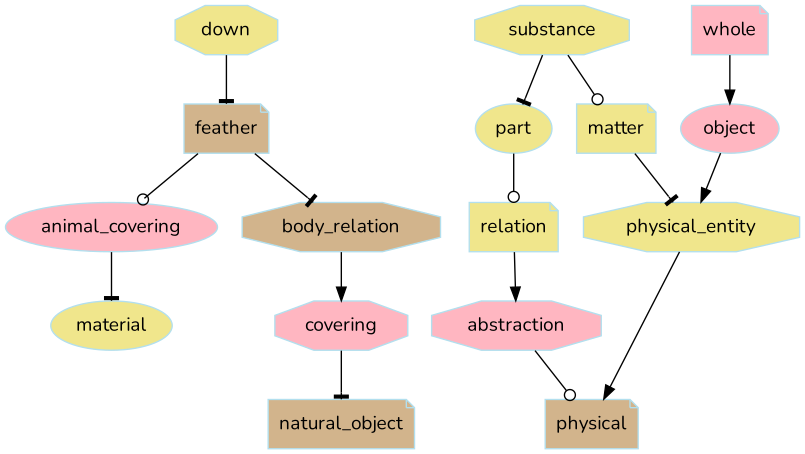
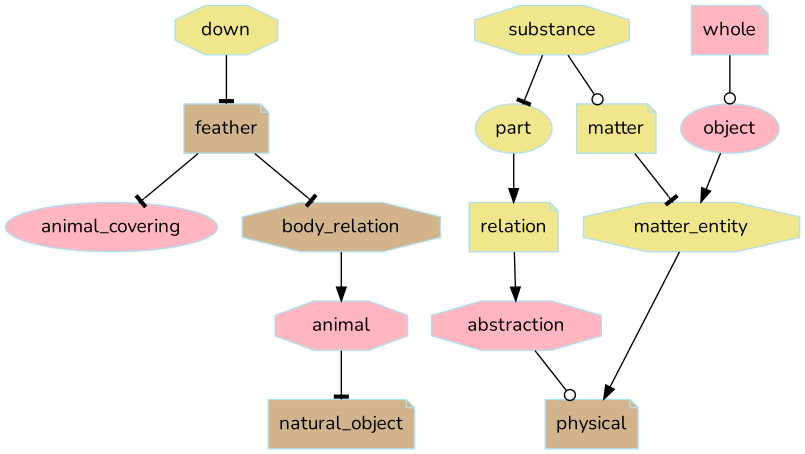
(730, 74) -> (730, 74)
(514, 172) -> (514, 172)
(171, 176) -> (171, 176)
(692, 227) -> (692, 227)
(111, 326) -> none
(341, 326) -> (341, 326)
